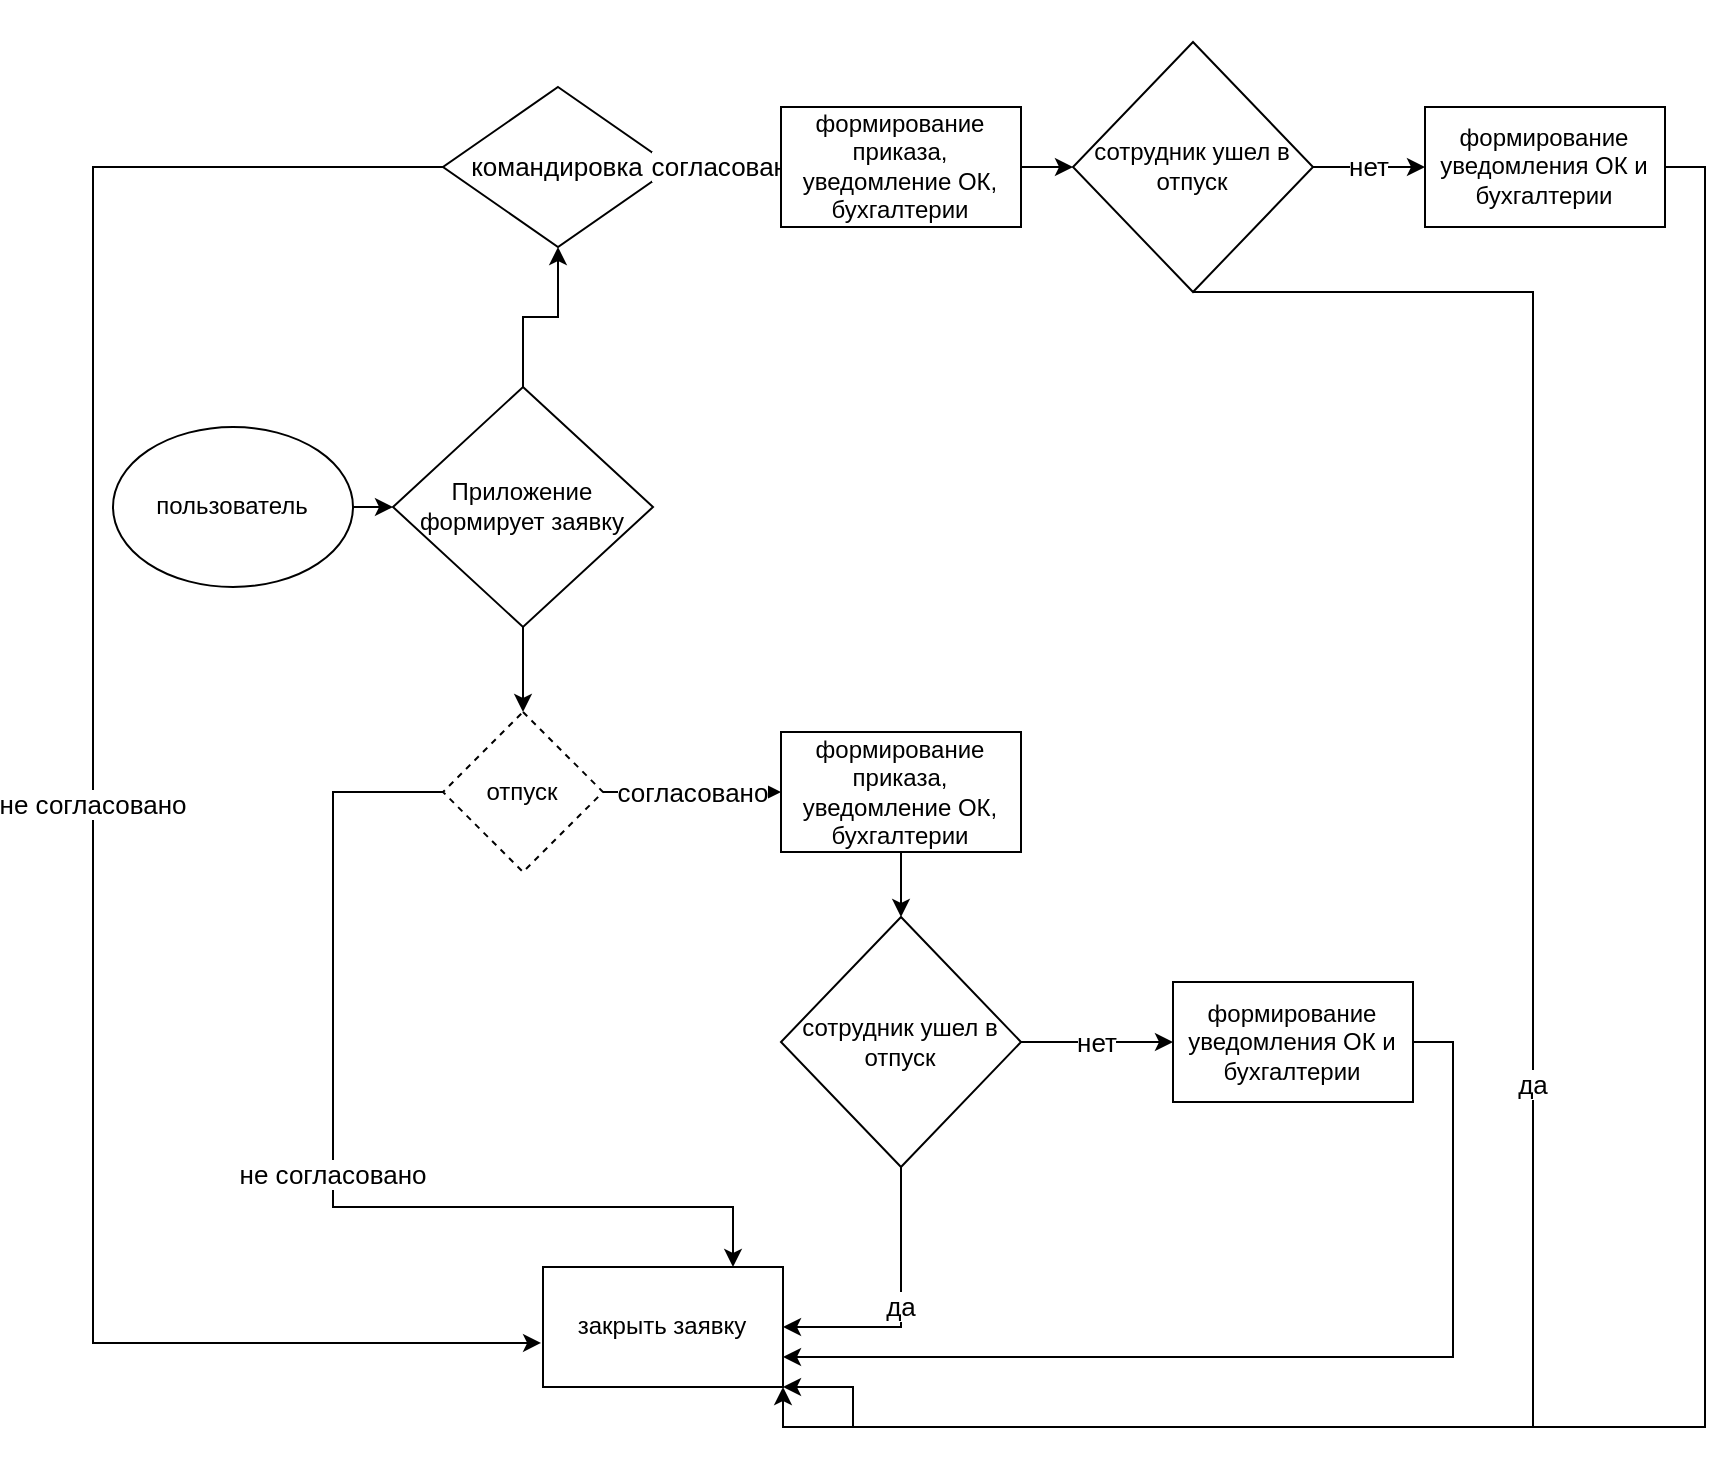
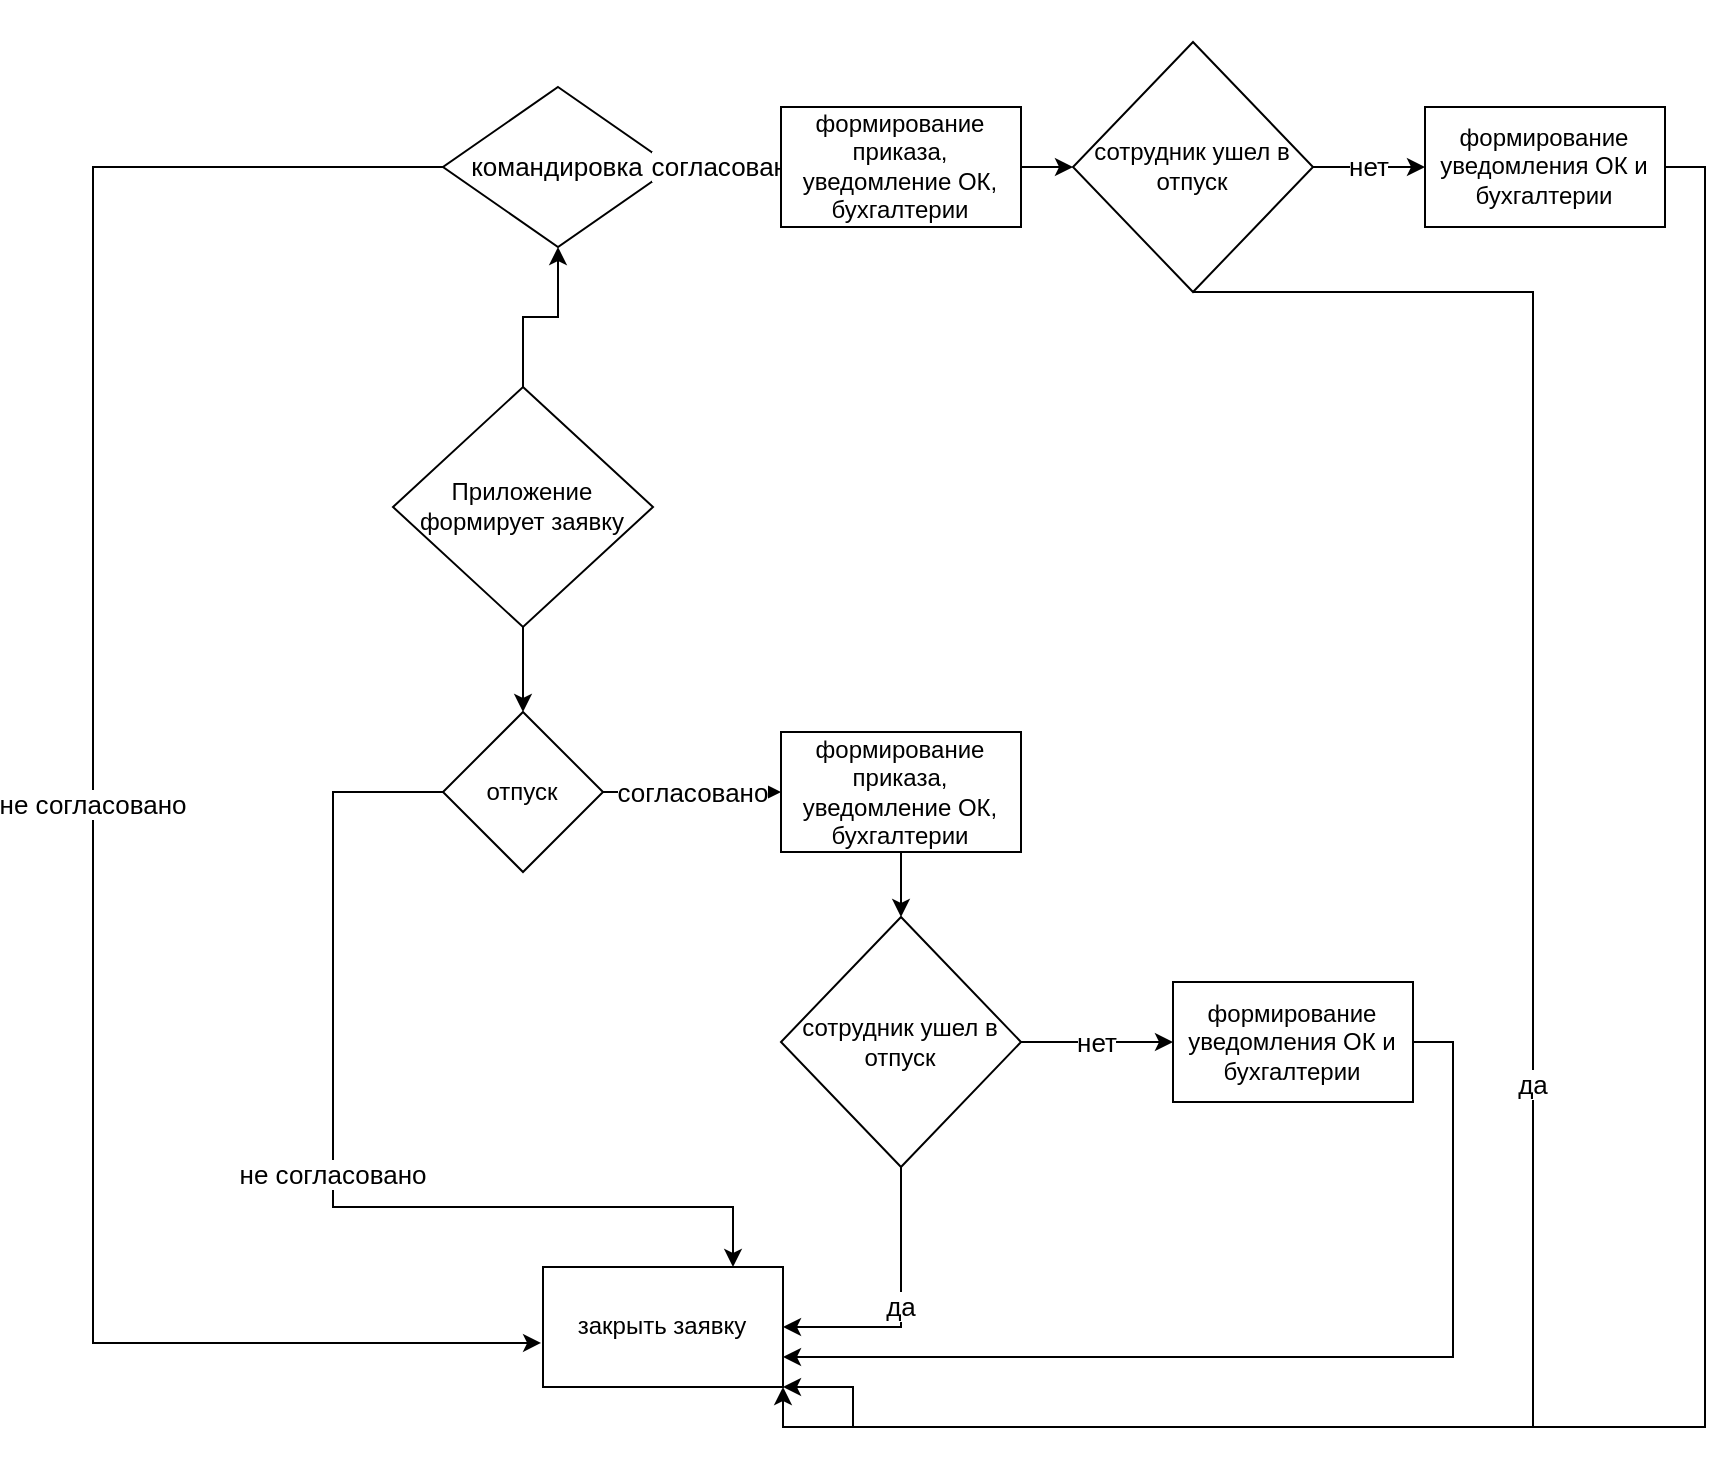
(233, 507) -> none
(366, 507) -> none
(523, 792) -> (523, 792)
